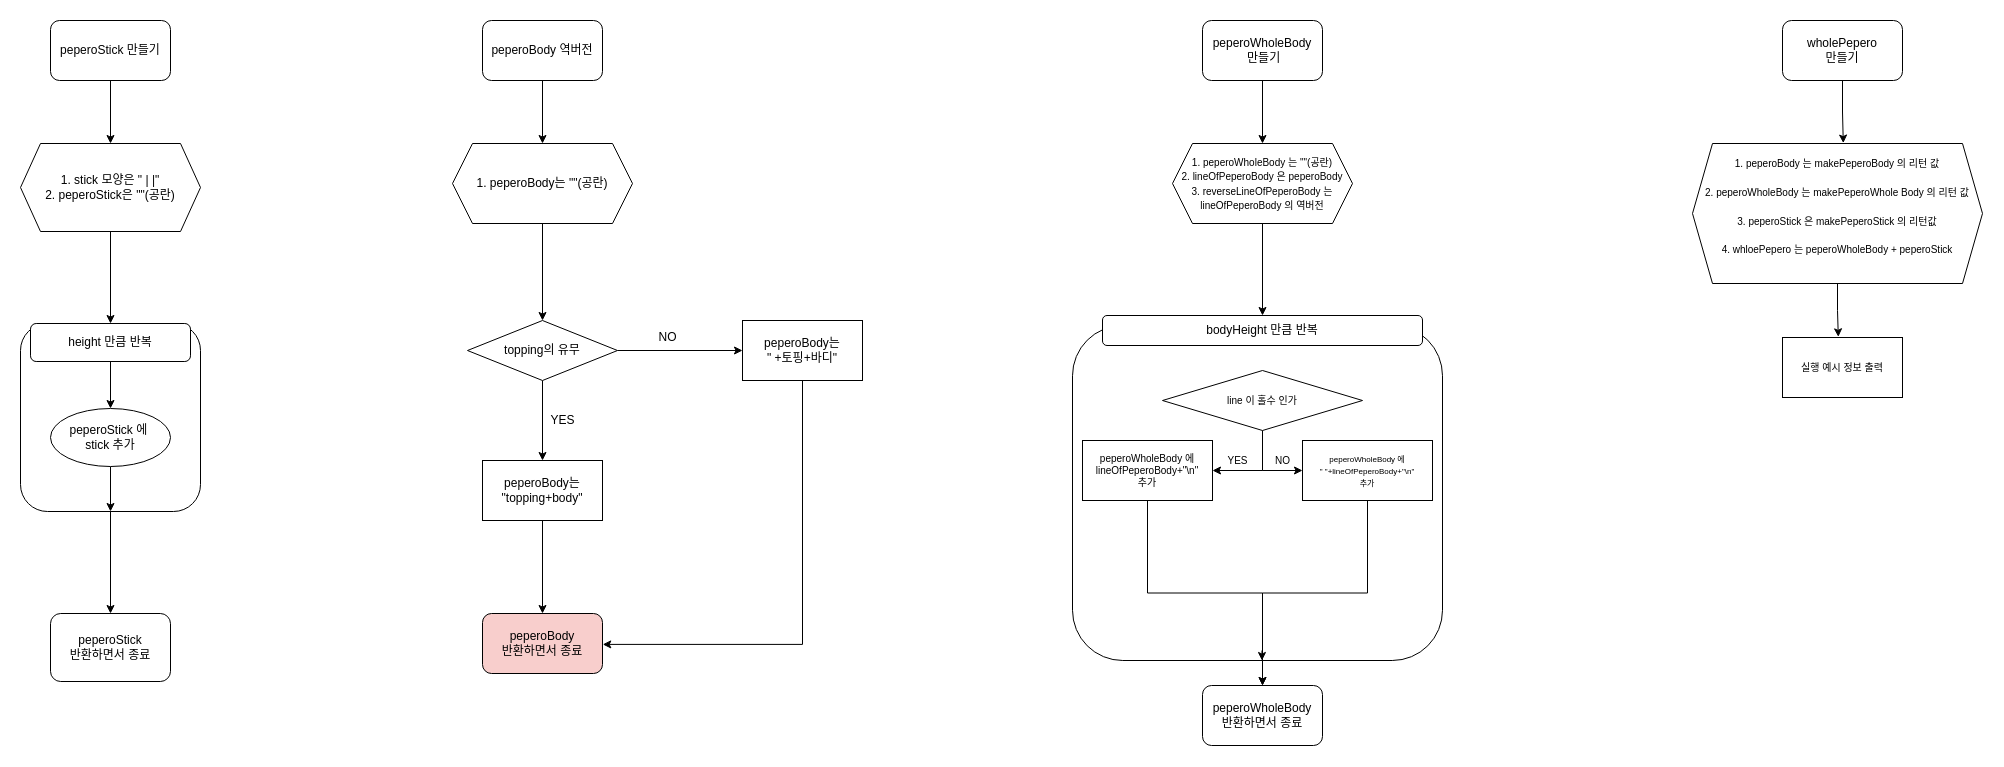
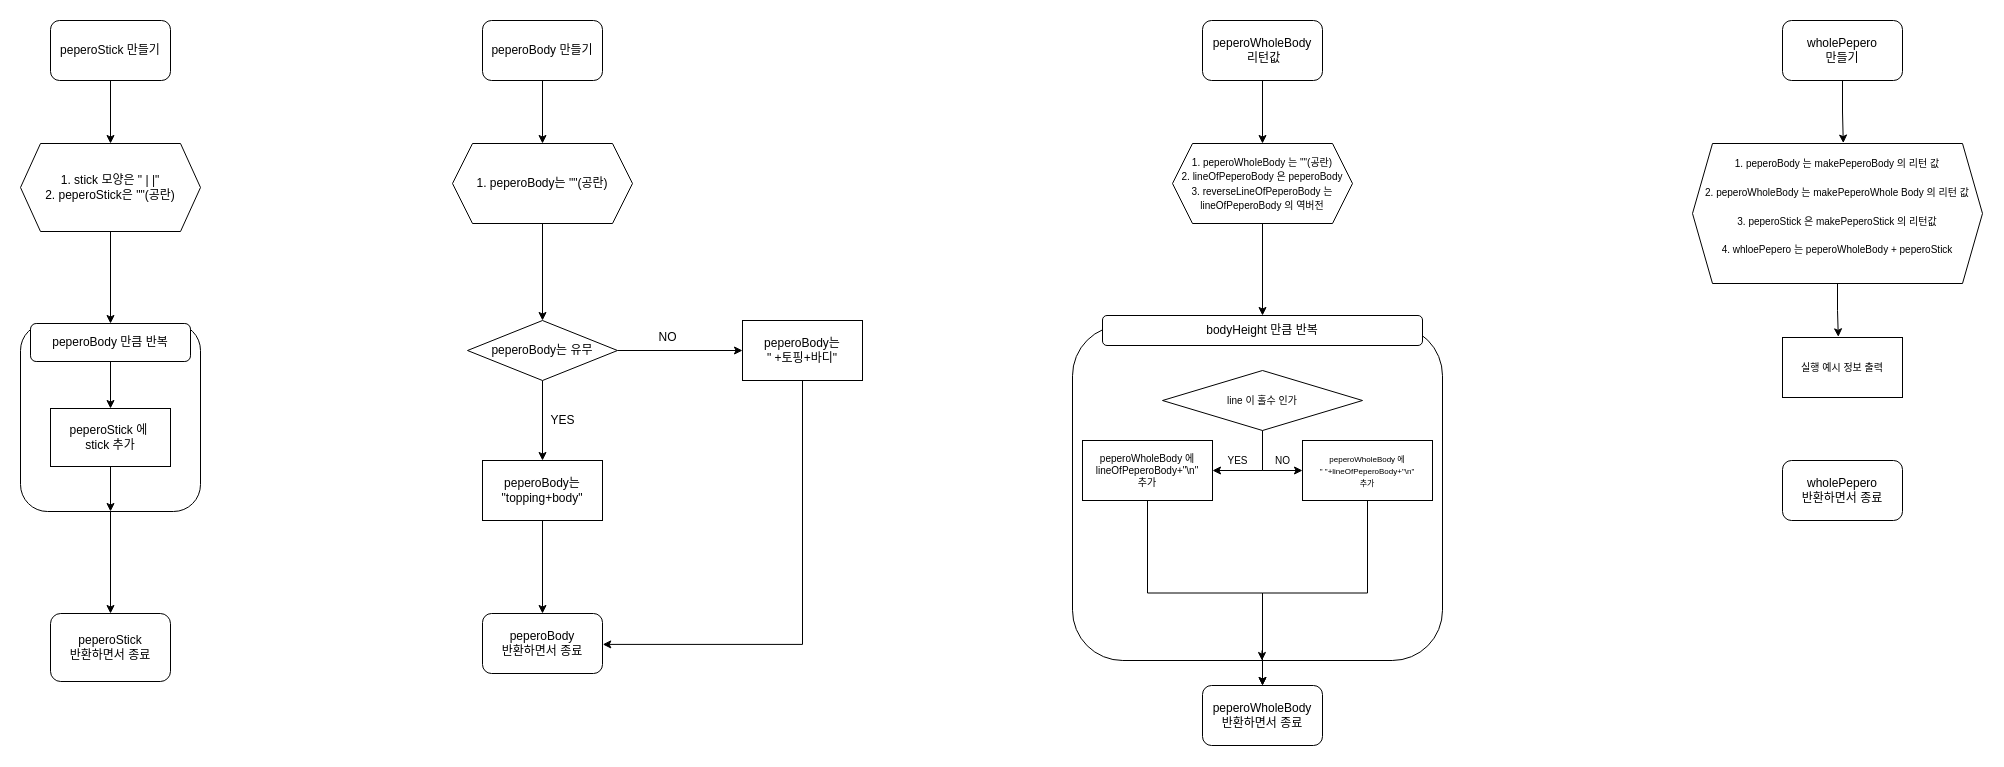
(543, 51) -> (543, 51)
(1263, 51) -> (1263, 51)
(111, 343) -> (111, 343)
(543, 351) -> (543, 351)
(111, 438) -> (111, 438)
none -> (1843, 491)
(543, 644) -> (543, 644)
